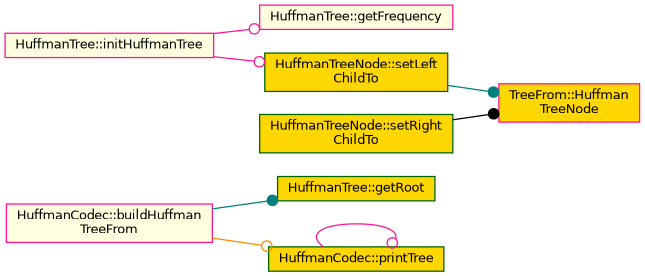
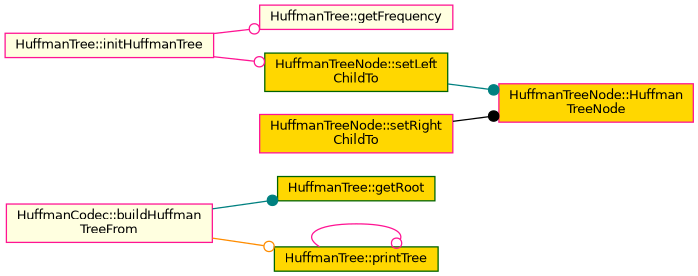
(569, 103) -> (596, 103)
(356, 134) -> (356, 134)
(356, 259) -> (356, 259)
